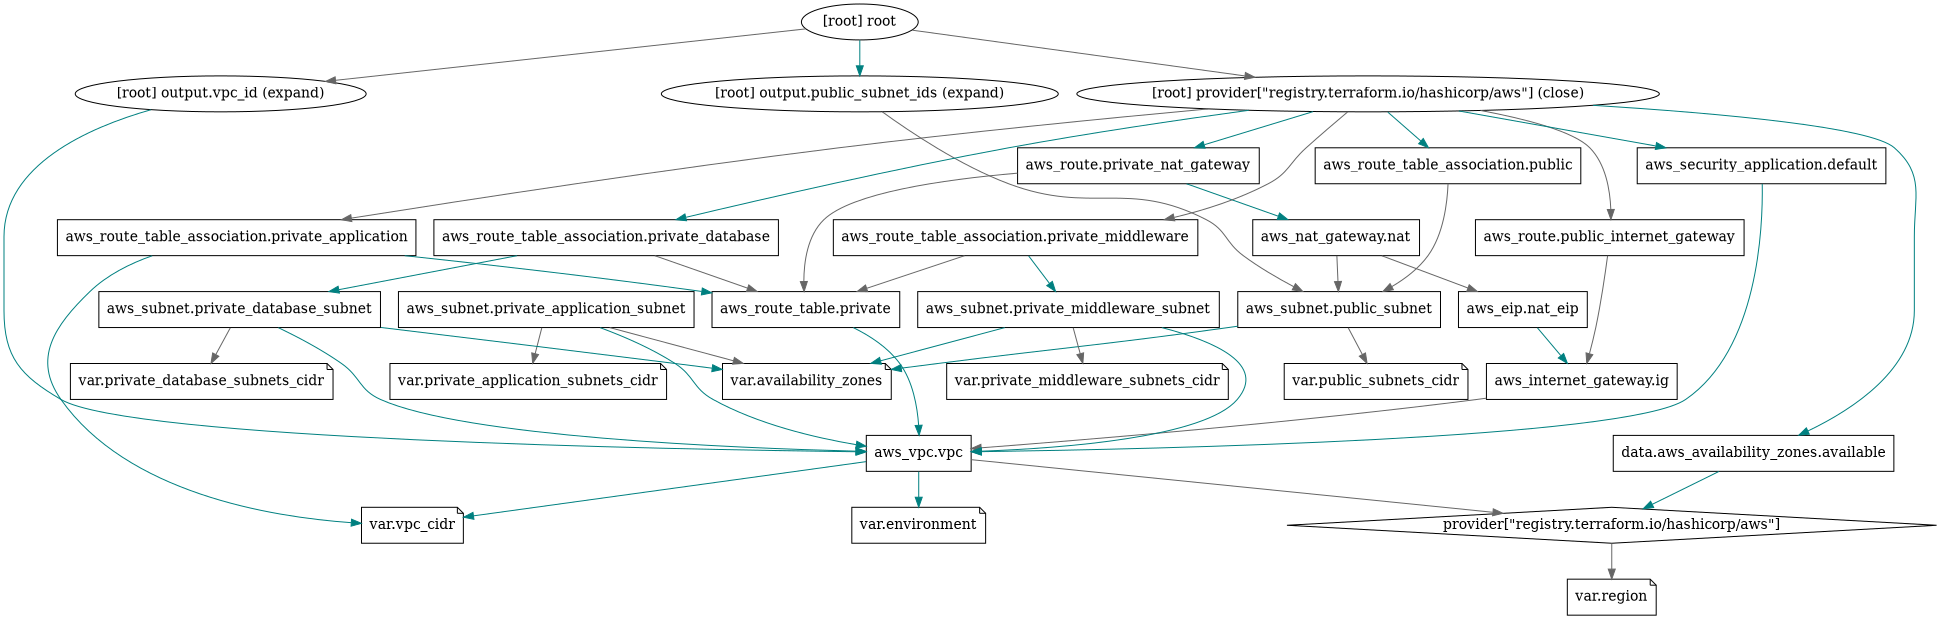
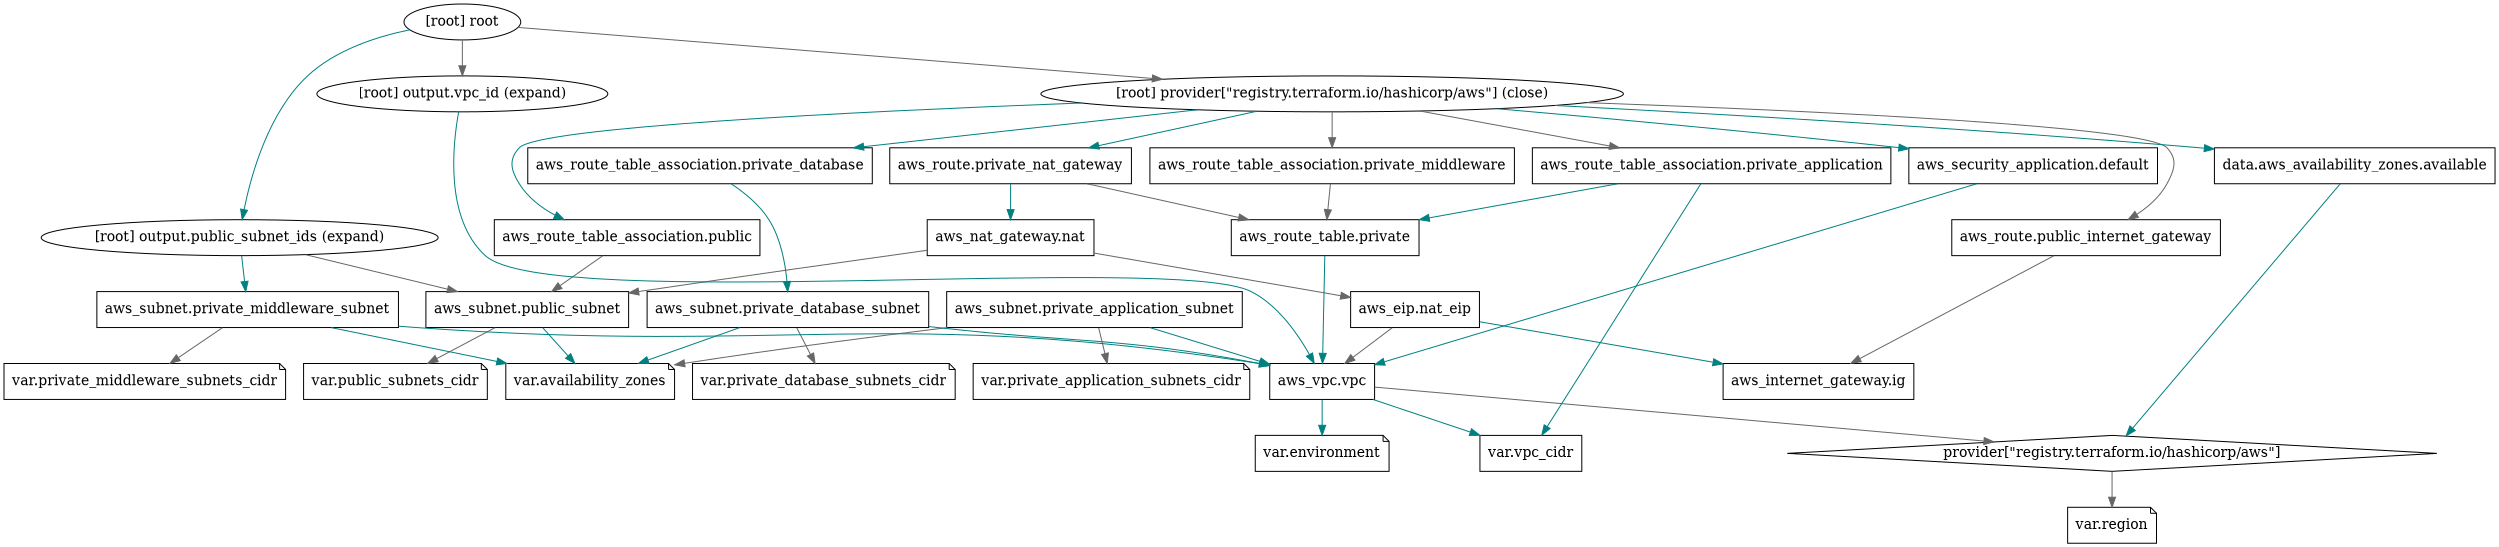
(1039, 270) -> (243, 269)
(701, 272) -> none
(1234, 426) -> (1372, 343)
(412, 525) -> (1531, 453)
